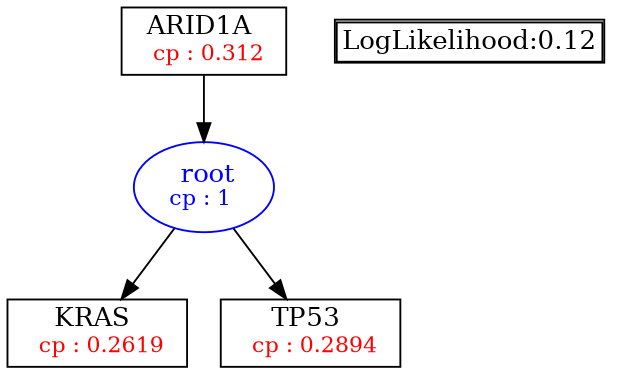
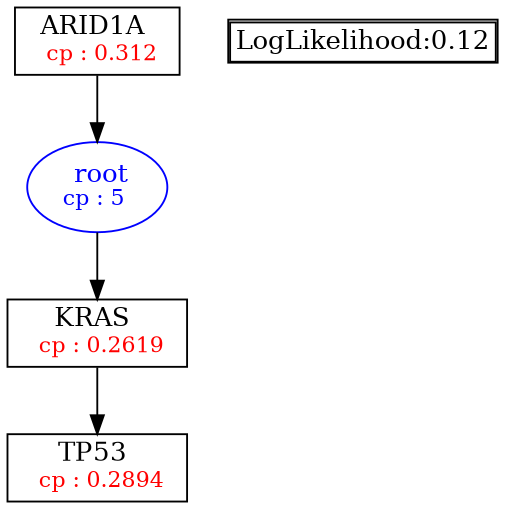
(204, 198) -> (97, 198)
(254, 256) -> (97, 391)
